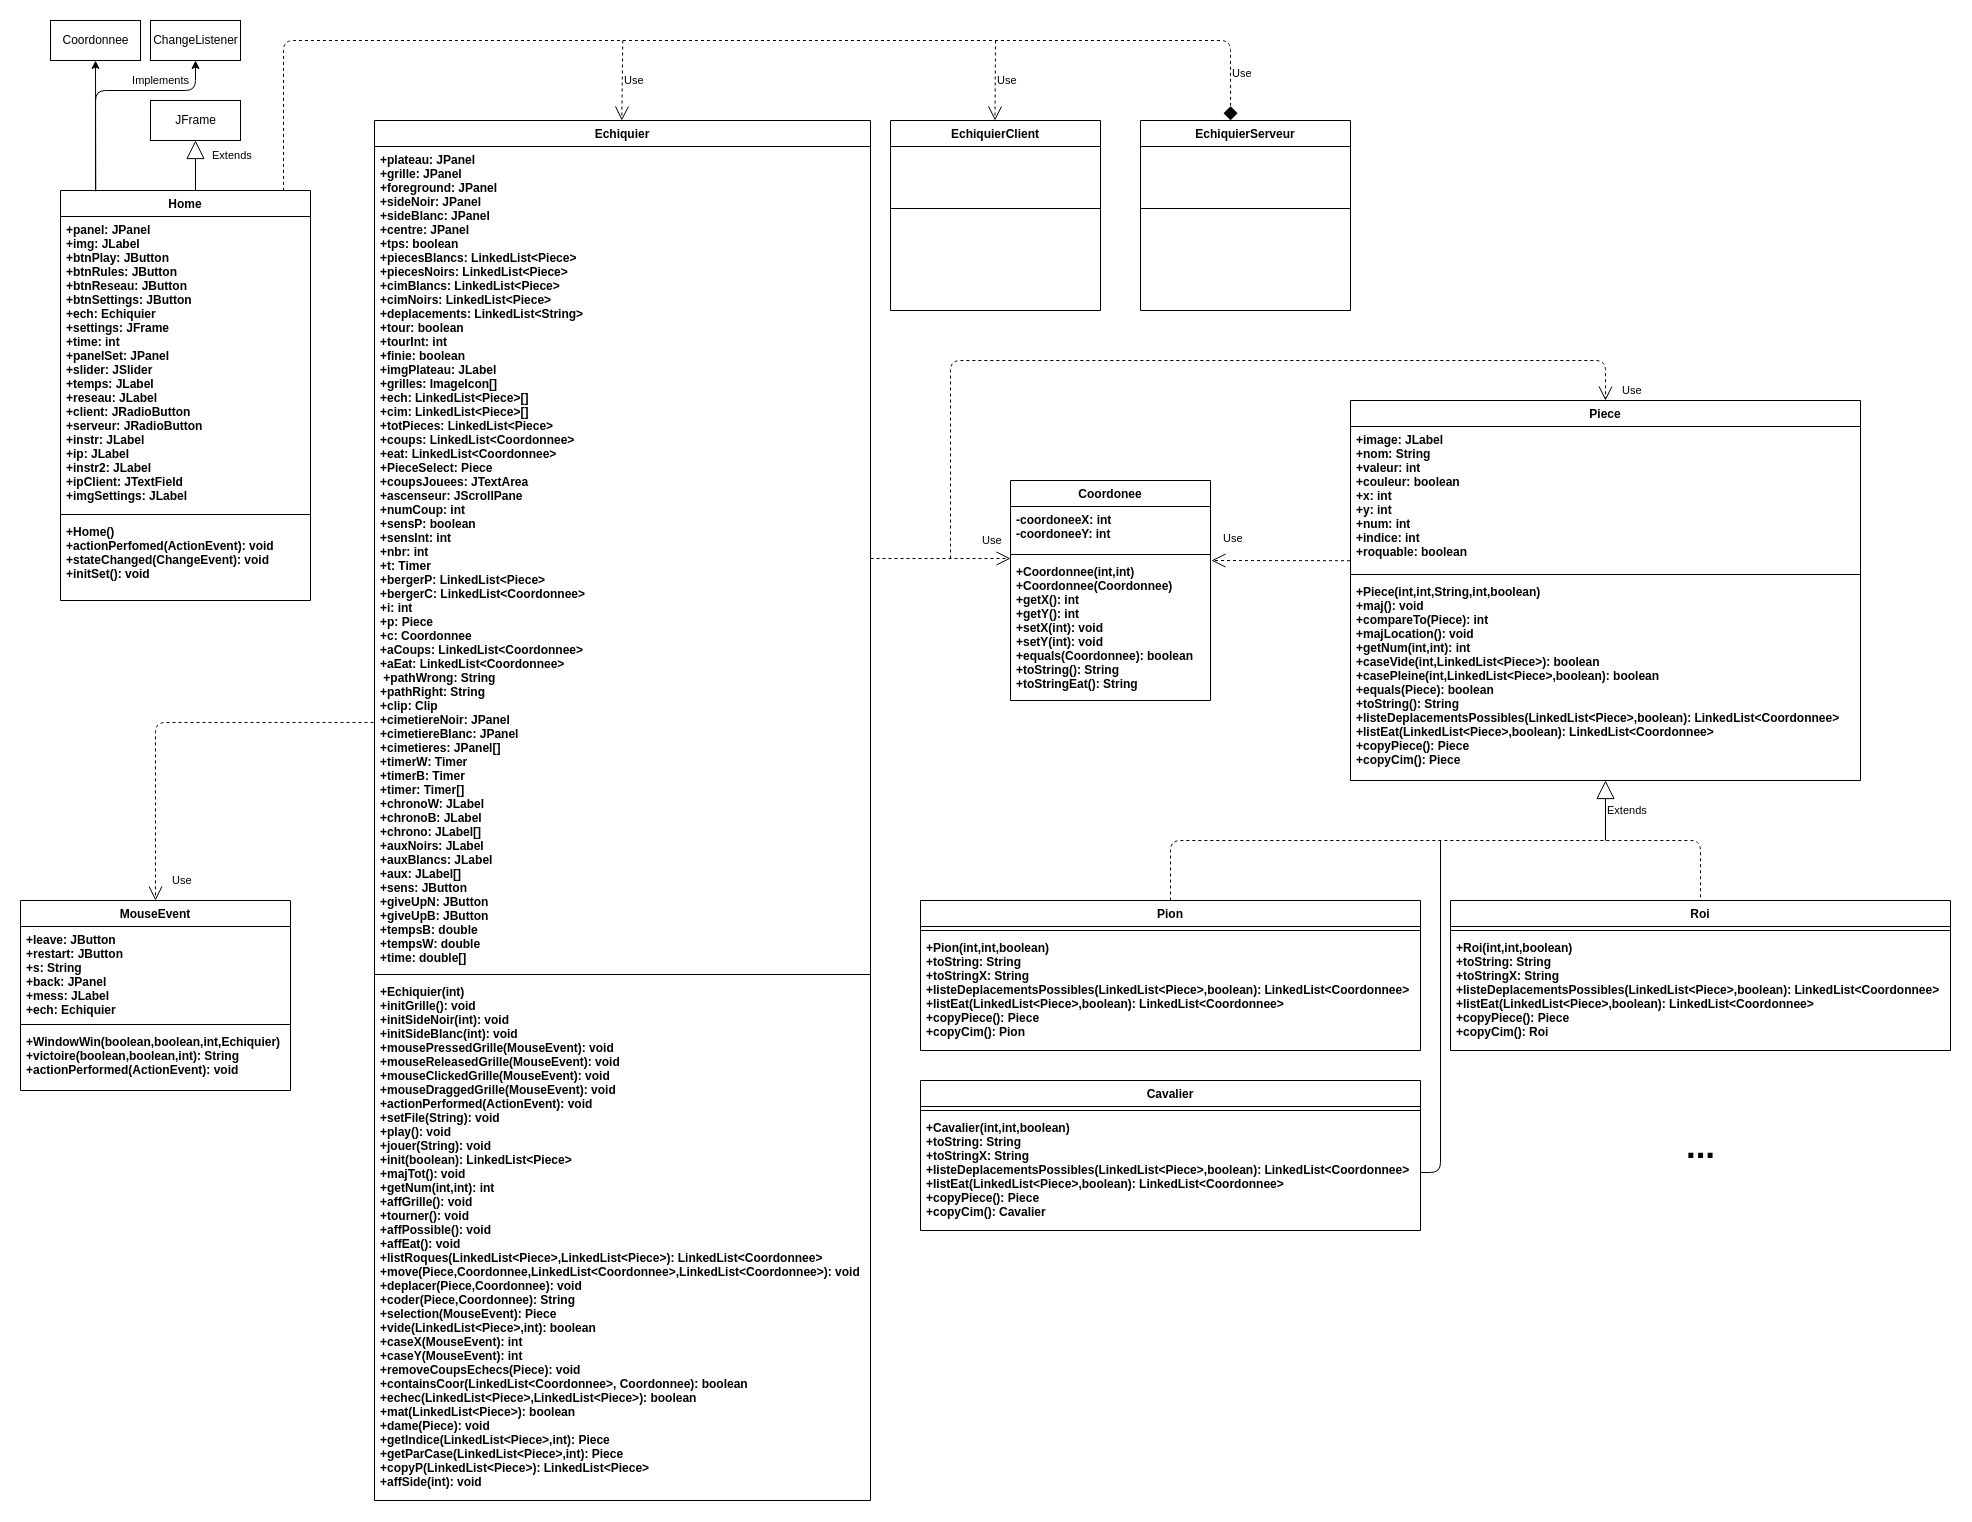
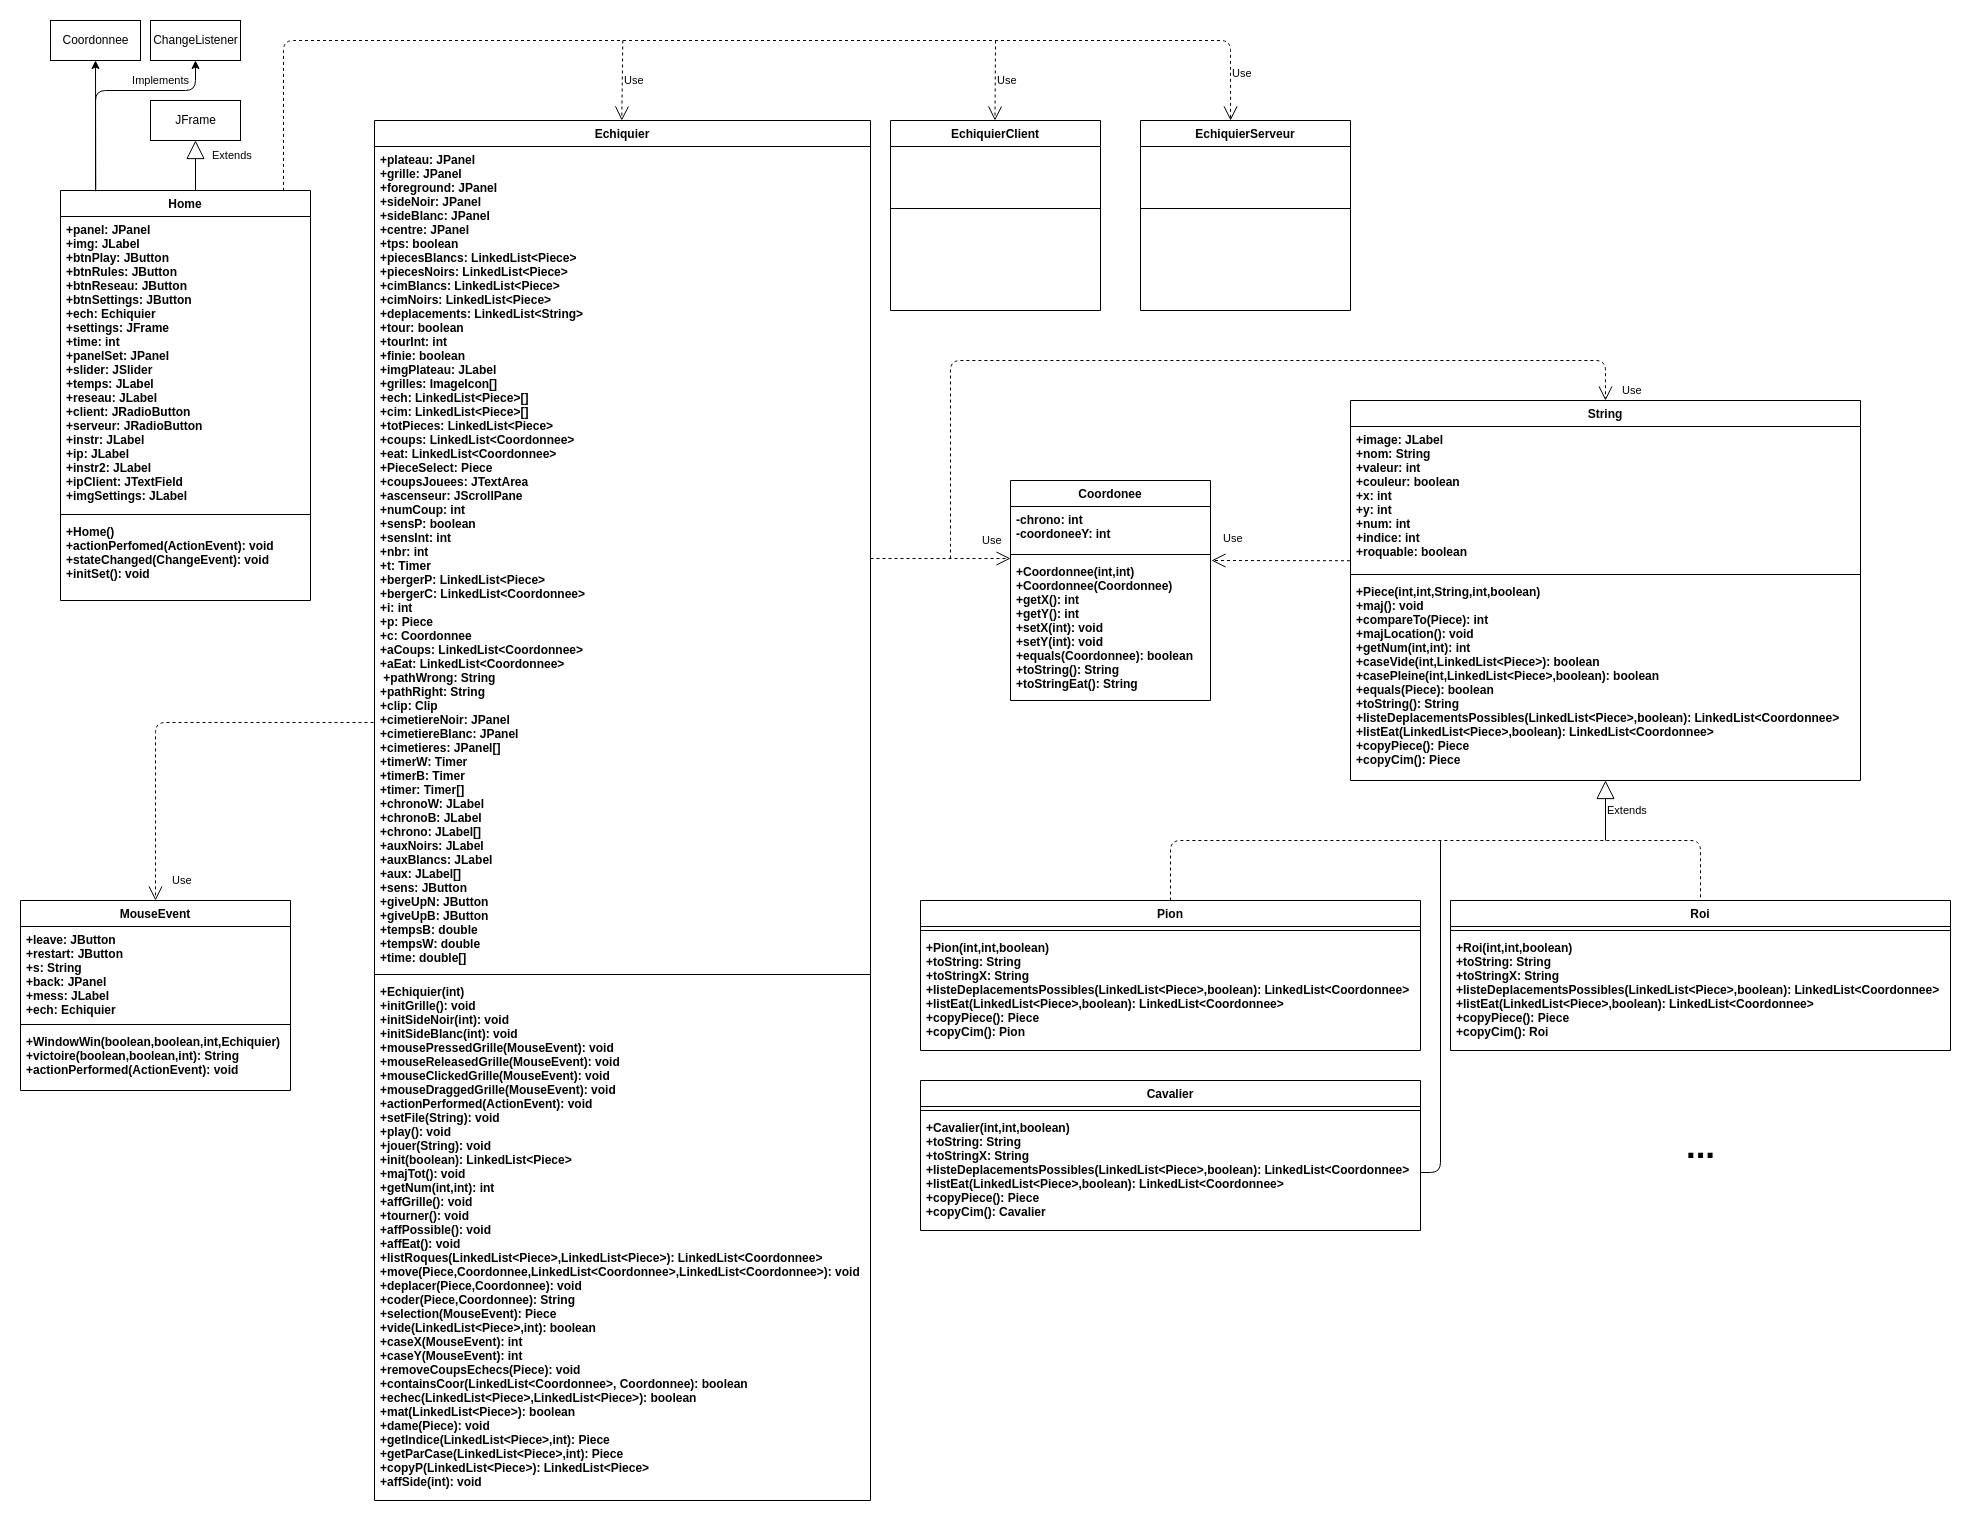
(1231, 106) -> (1231, 111)
(1605, 414) -> (1605, 414)
(1065, 520) -> (1052, 520)
